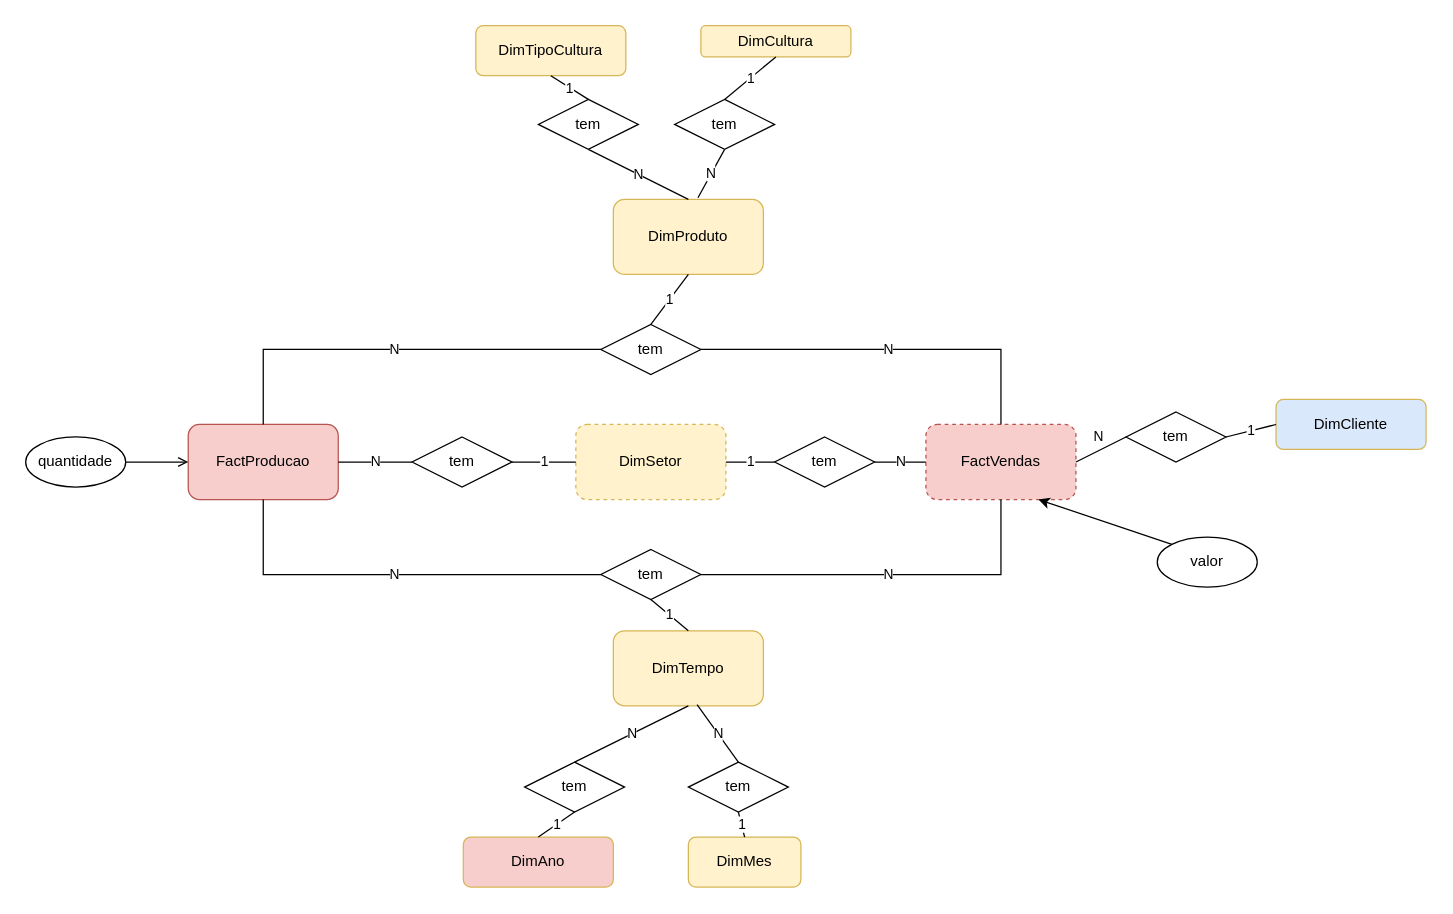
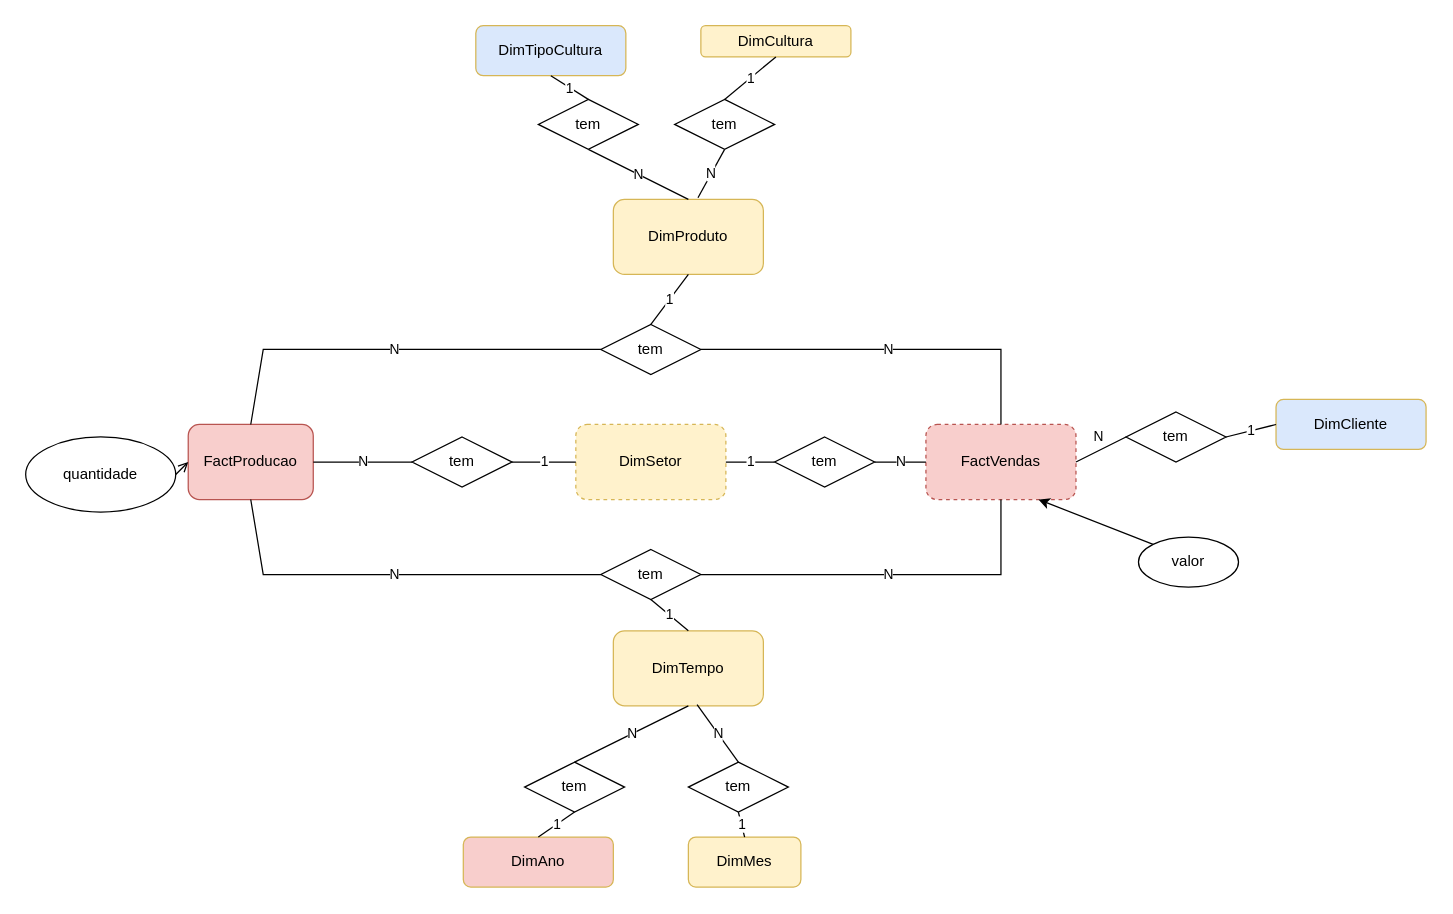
(551, 51) -> (551, 51)
(76, 462) -> (101, 474)
(263, 462) -> (251, 462)
(1207, 562) -> (1188, 562)
